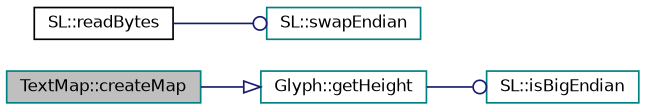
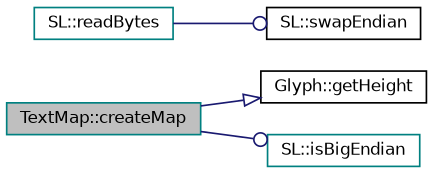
(104, 23) -> (104, 23)
(344, 23) -> (344, 23)
(344, 87) -> (344, 87)
(450, 87) -> (227, 135)
